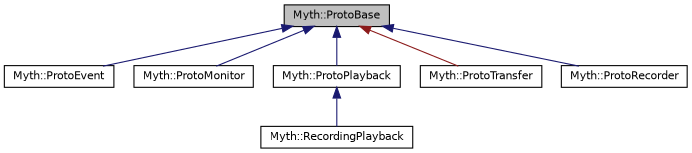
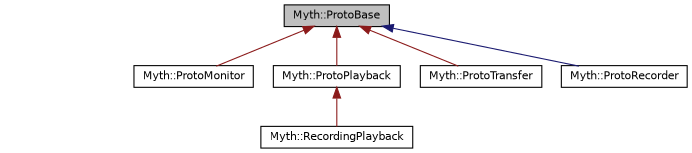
(260, 48) -> (260, 48)
(337, 52) -> (337, 52)
(59, 76) -> none
(337, 113) -> (337, 113)
